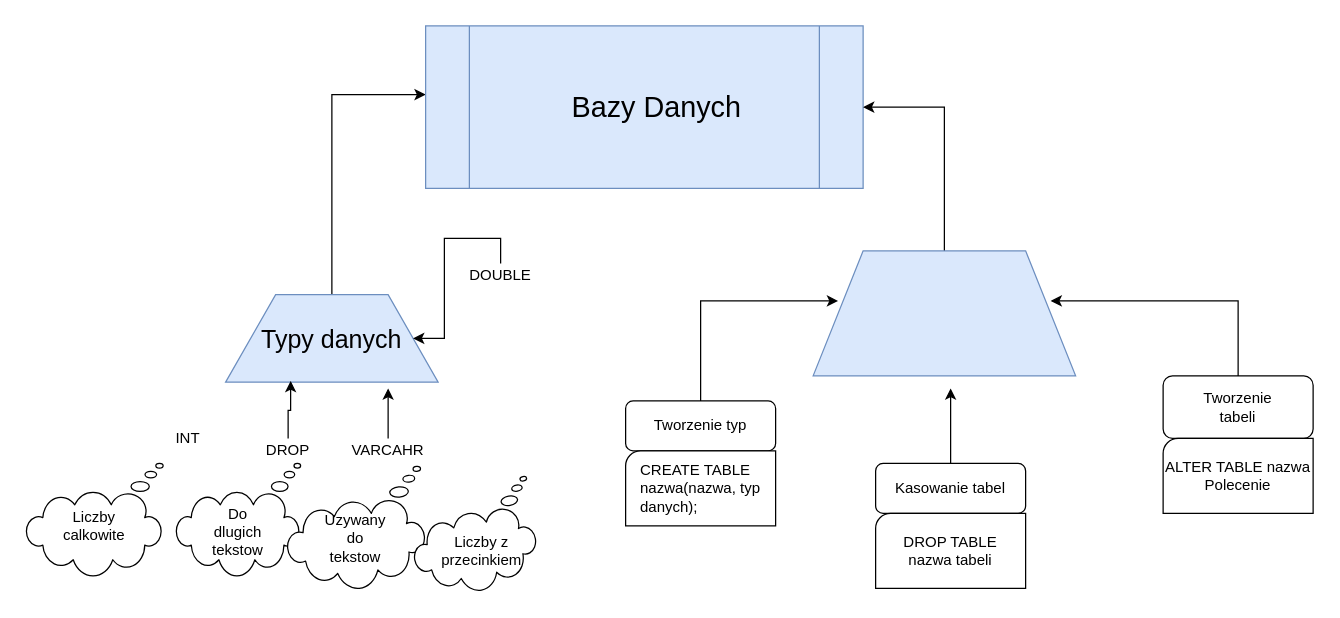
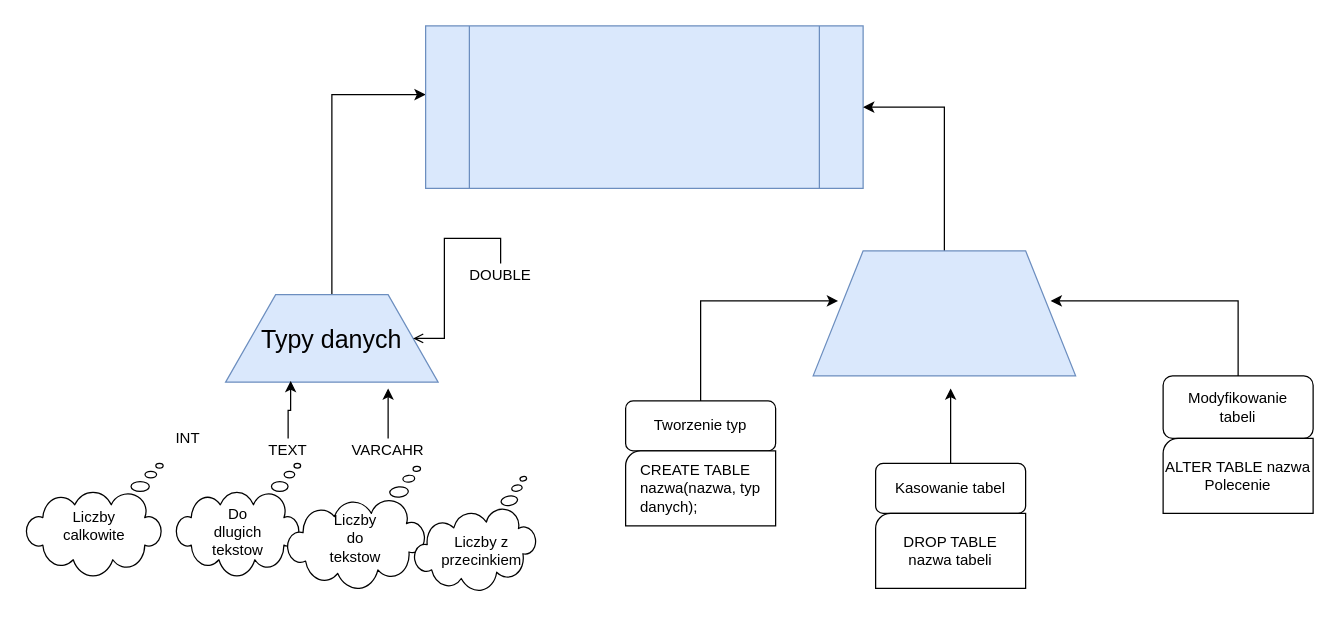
(657, 107) -> none
(423, 338) -> (420, 338)
(1238, 407) -> (1238, 407)
(288, 451) -> (288, 451)
(356, 538) -> (356, 538)
